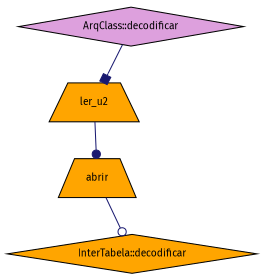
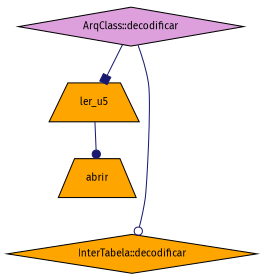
(94, 102) -> (94, 102)
(113, 213) -> (149, 136)
